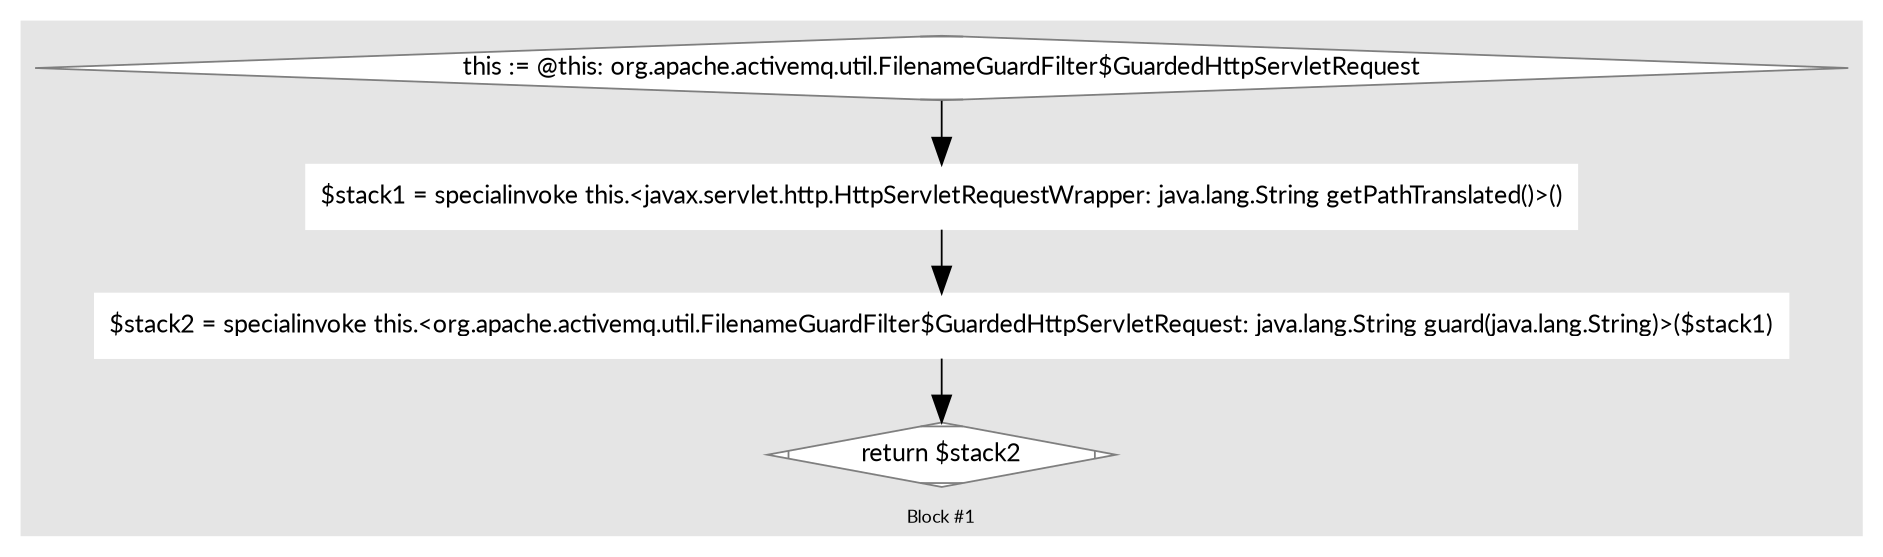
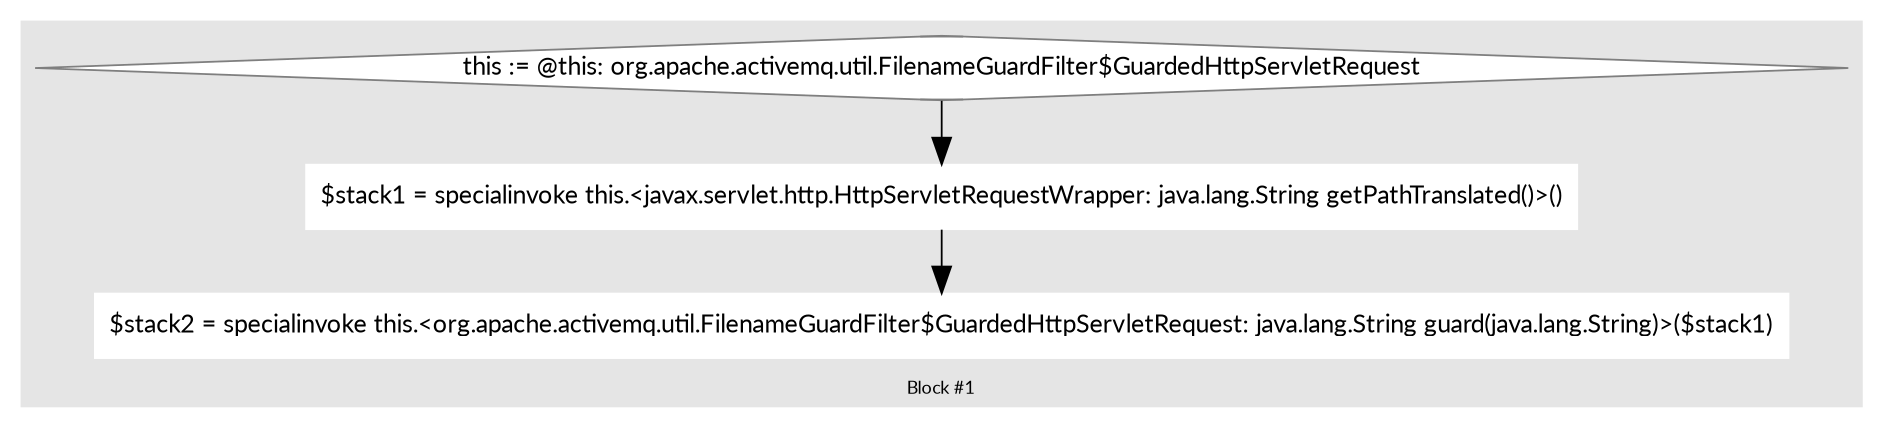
(942, 455) -> none
